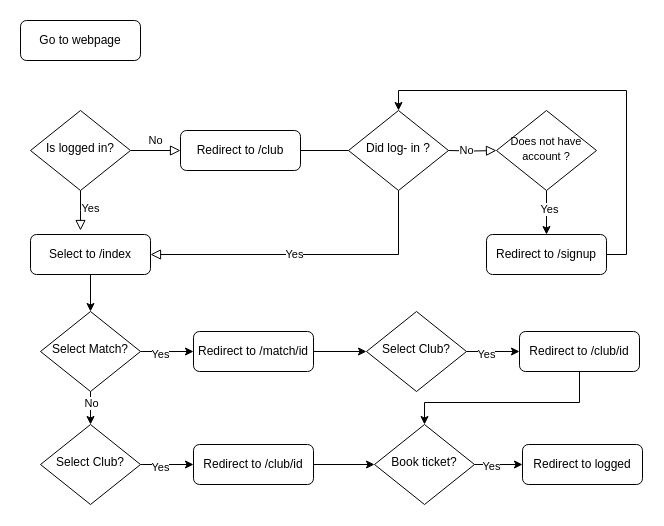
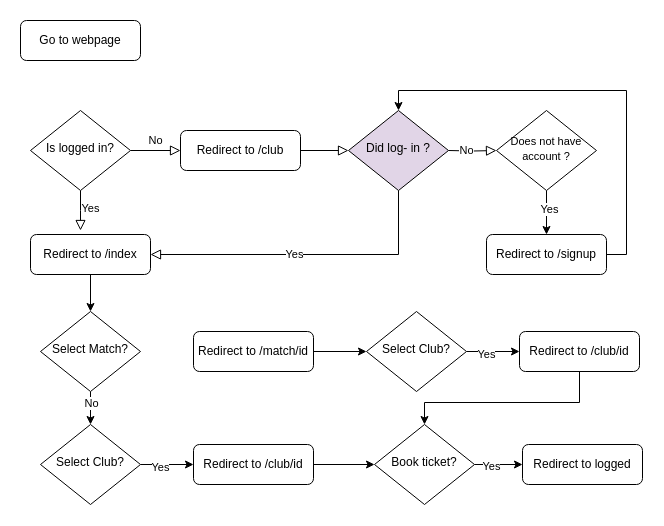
(341, 151) -> (337, 151)
(399, 151) -> (399, 151)
(91, 255) -> (91, 255)
(164, 352) -> none
